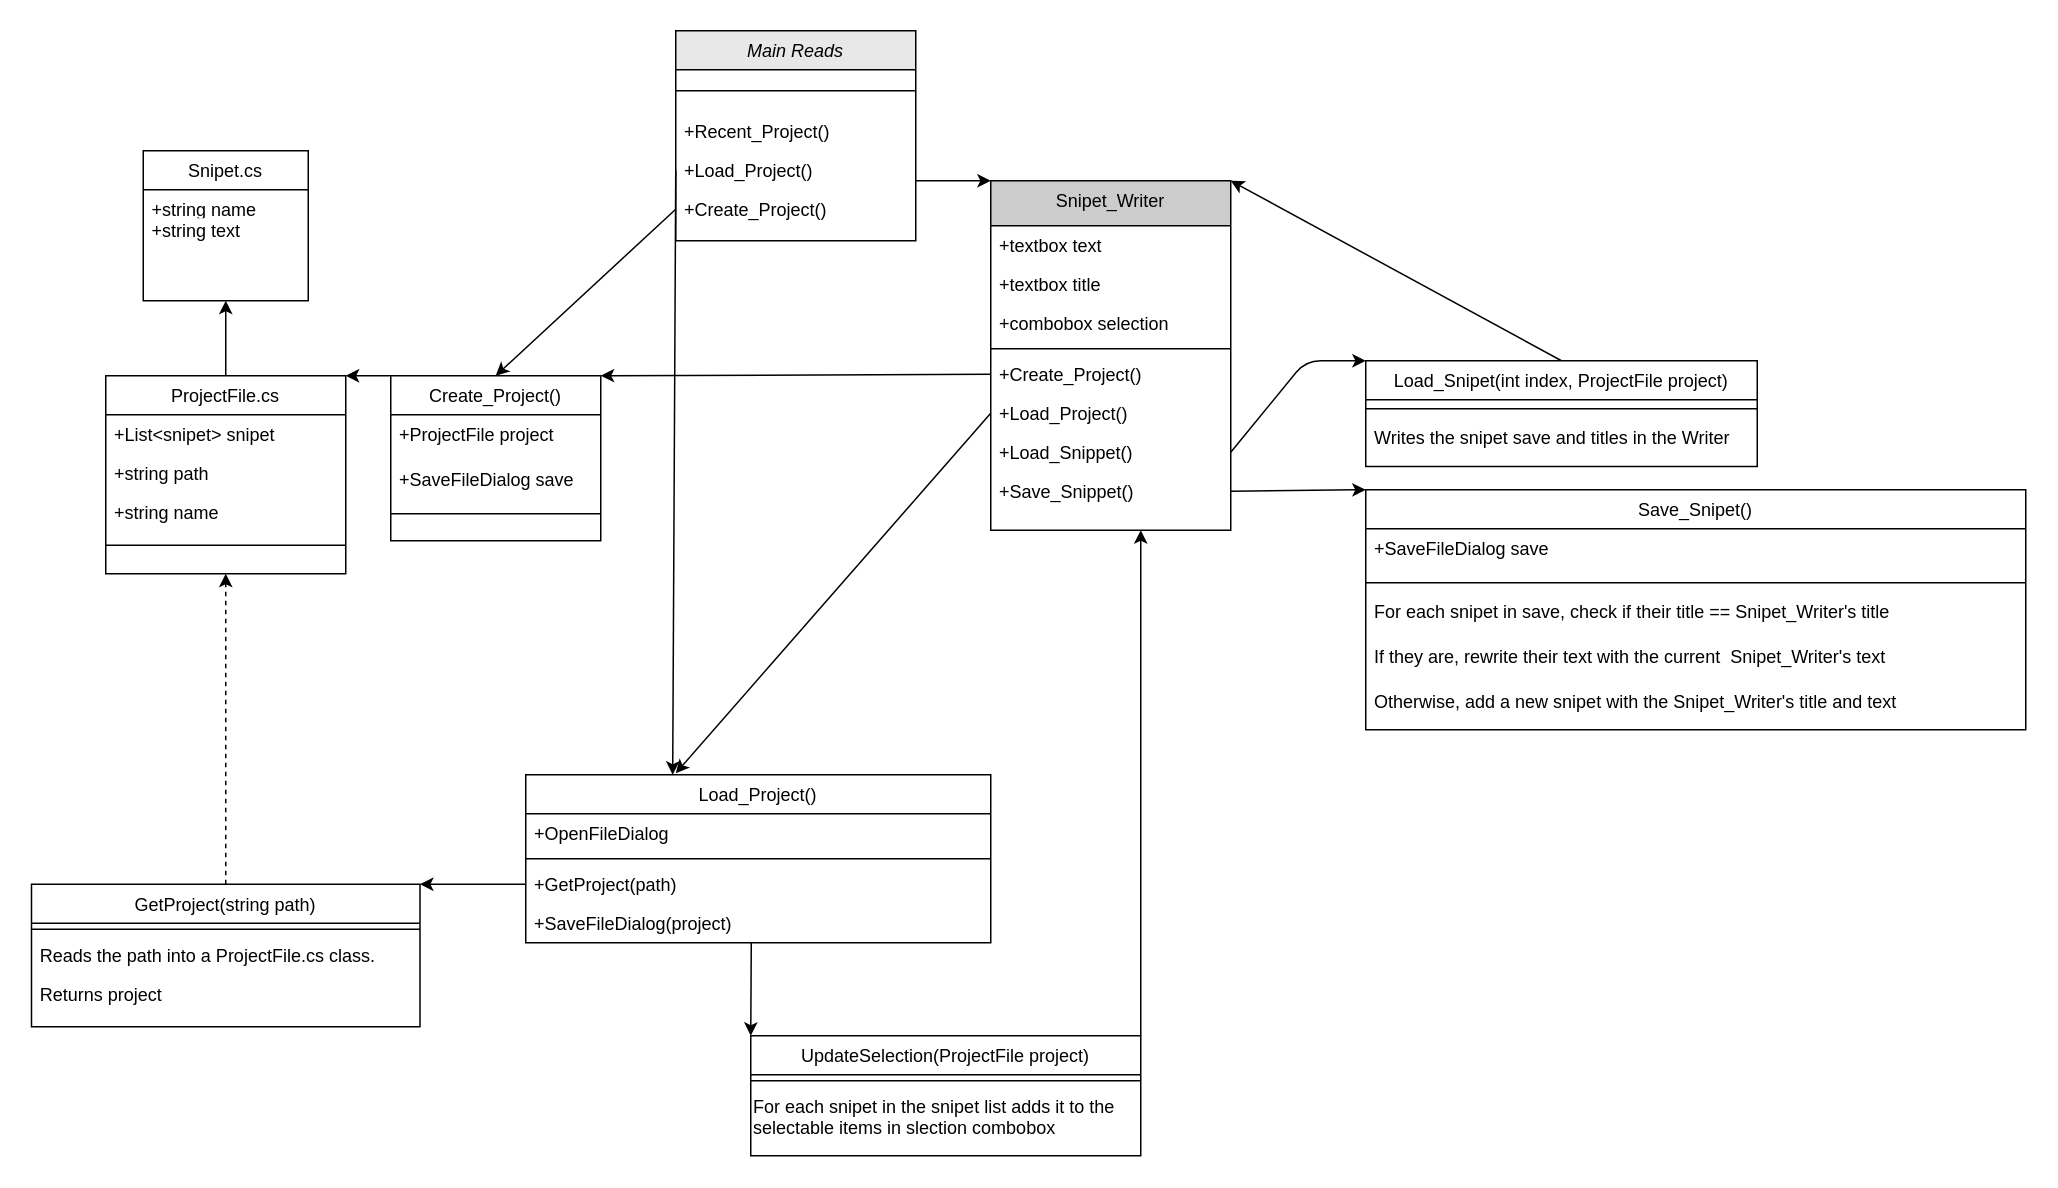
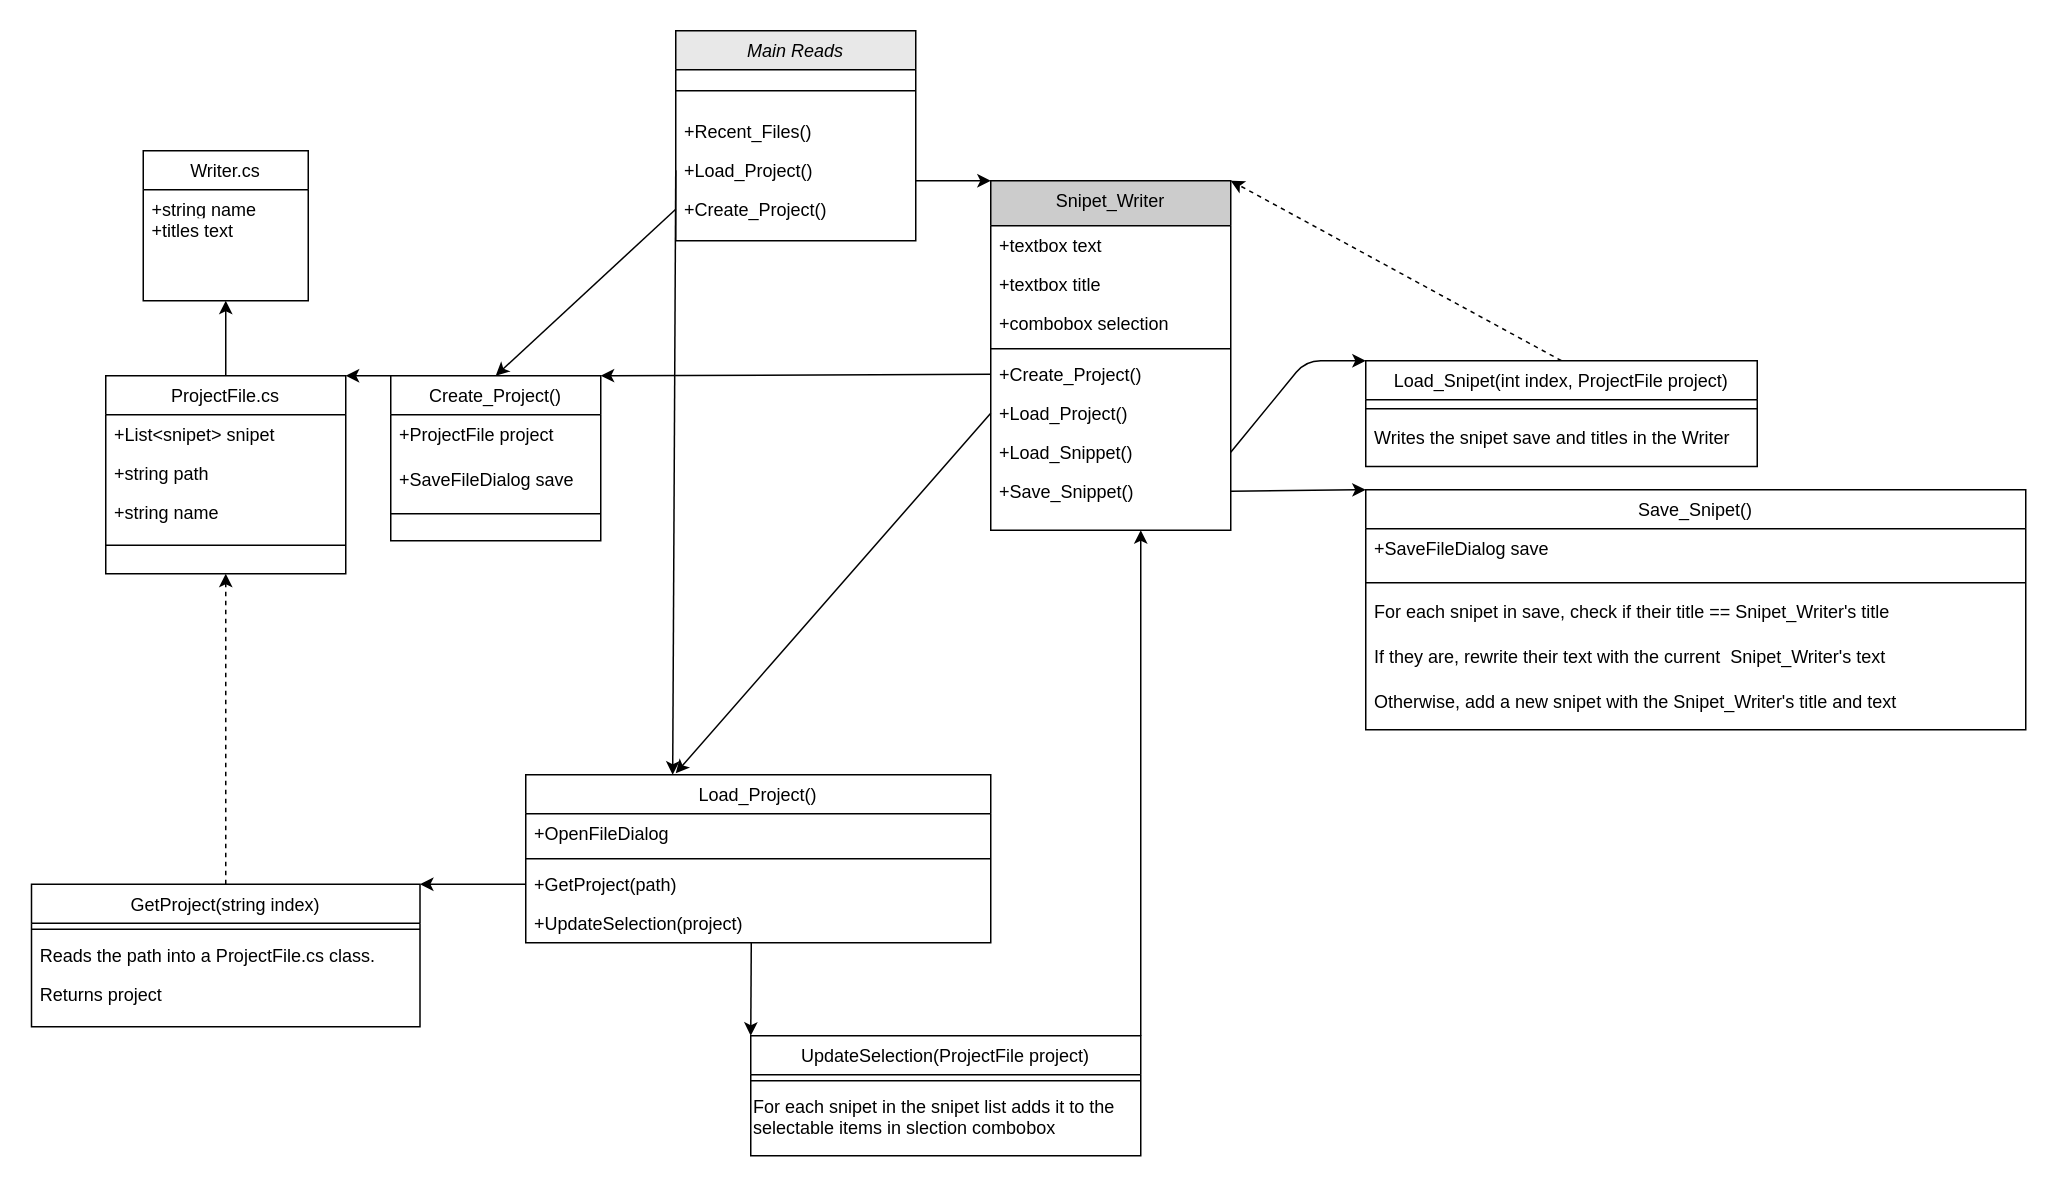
(770, 132) -> (755, 132)
(225, 171) -> (225, 171)
(207, 231) -> (205, 231)
(1399, 272) -> (1399, 272)
(225, 905) -> (225, 905)
(646, 924) -> (655, 924)
